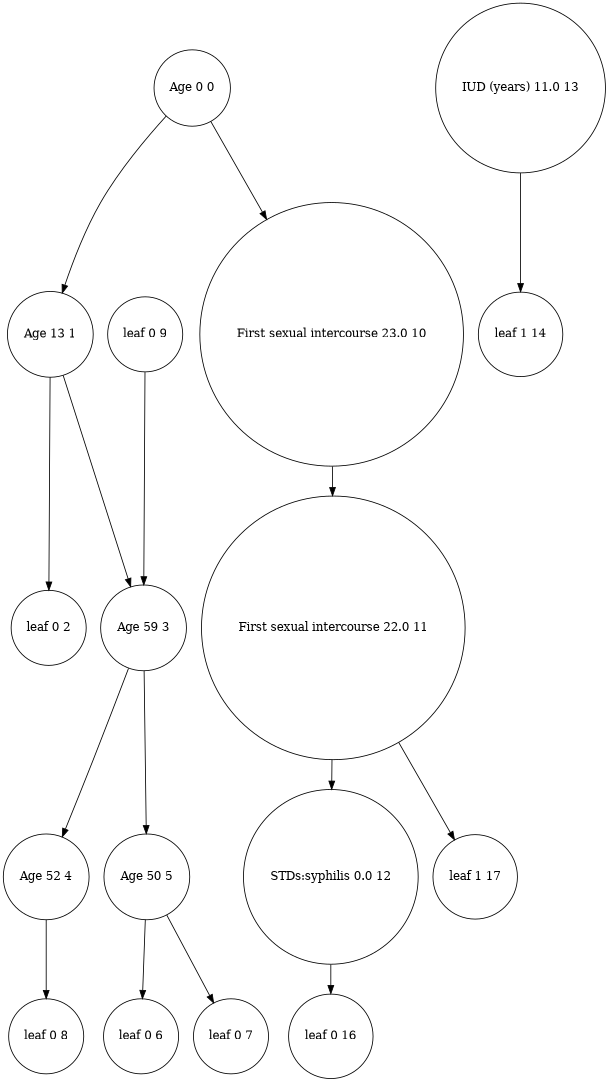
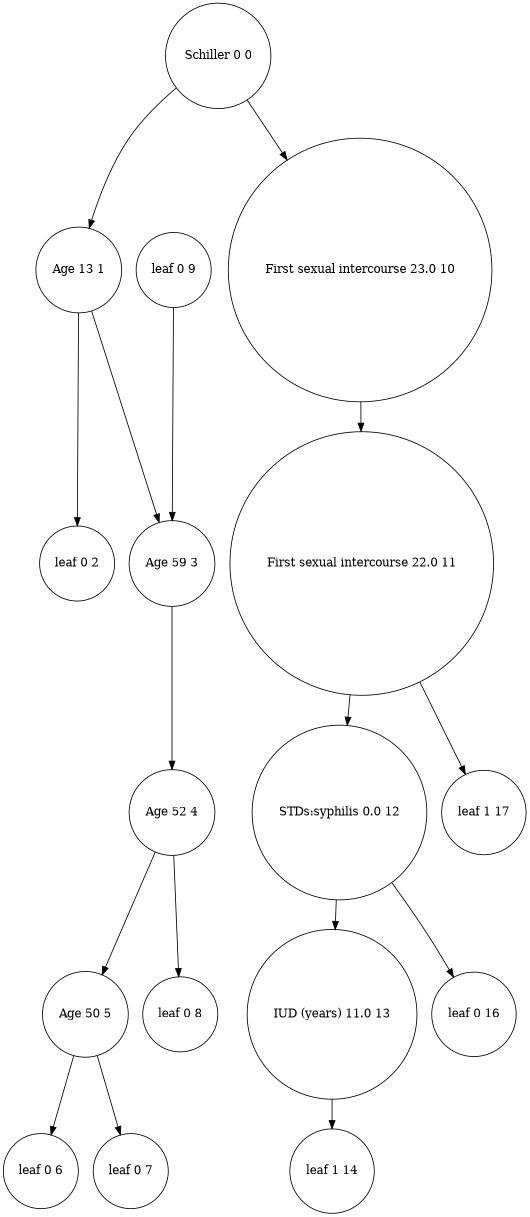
(192, 88) -> (218, 56)
(145, 748) -> (130, 910)
none -> (336, 911)
